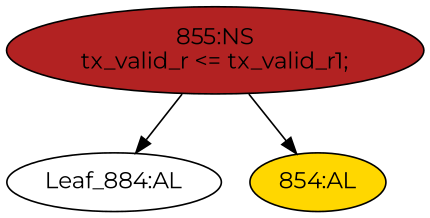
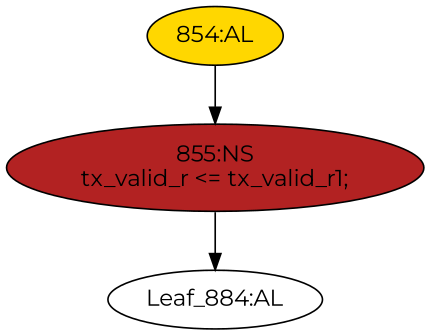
(268, 117) -> (215, 86)
